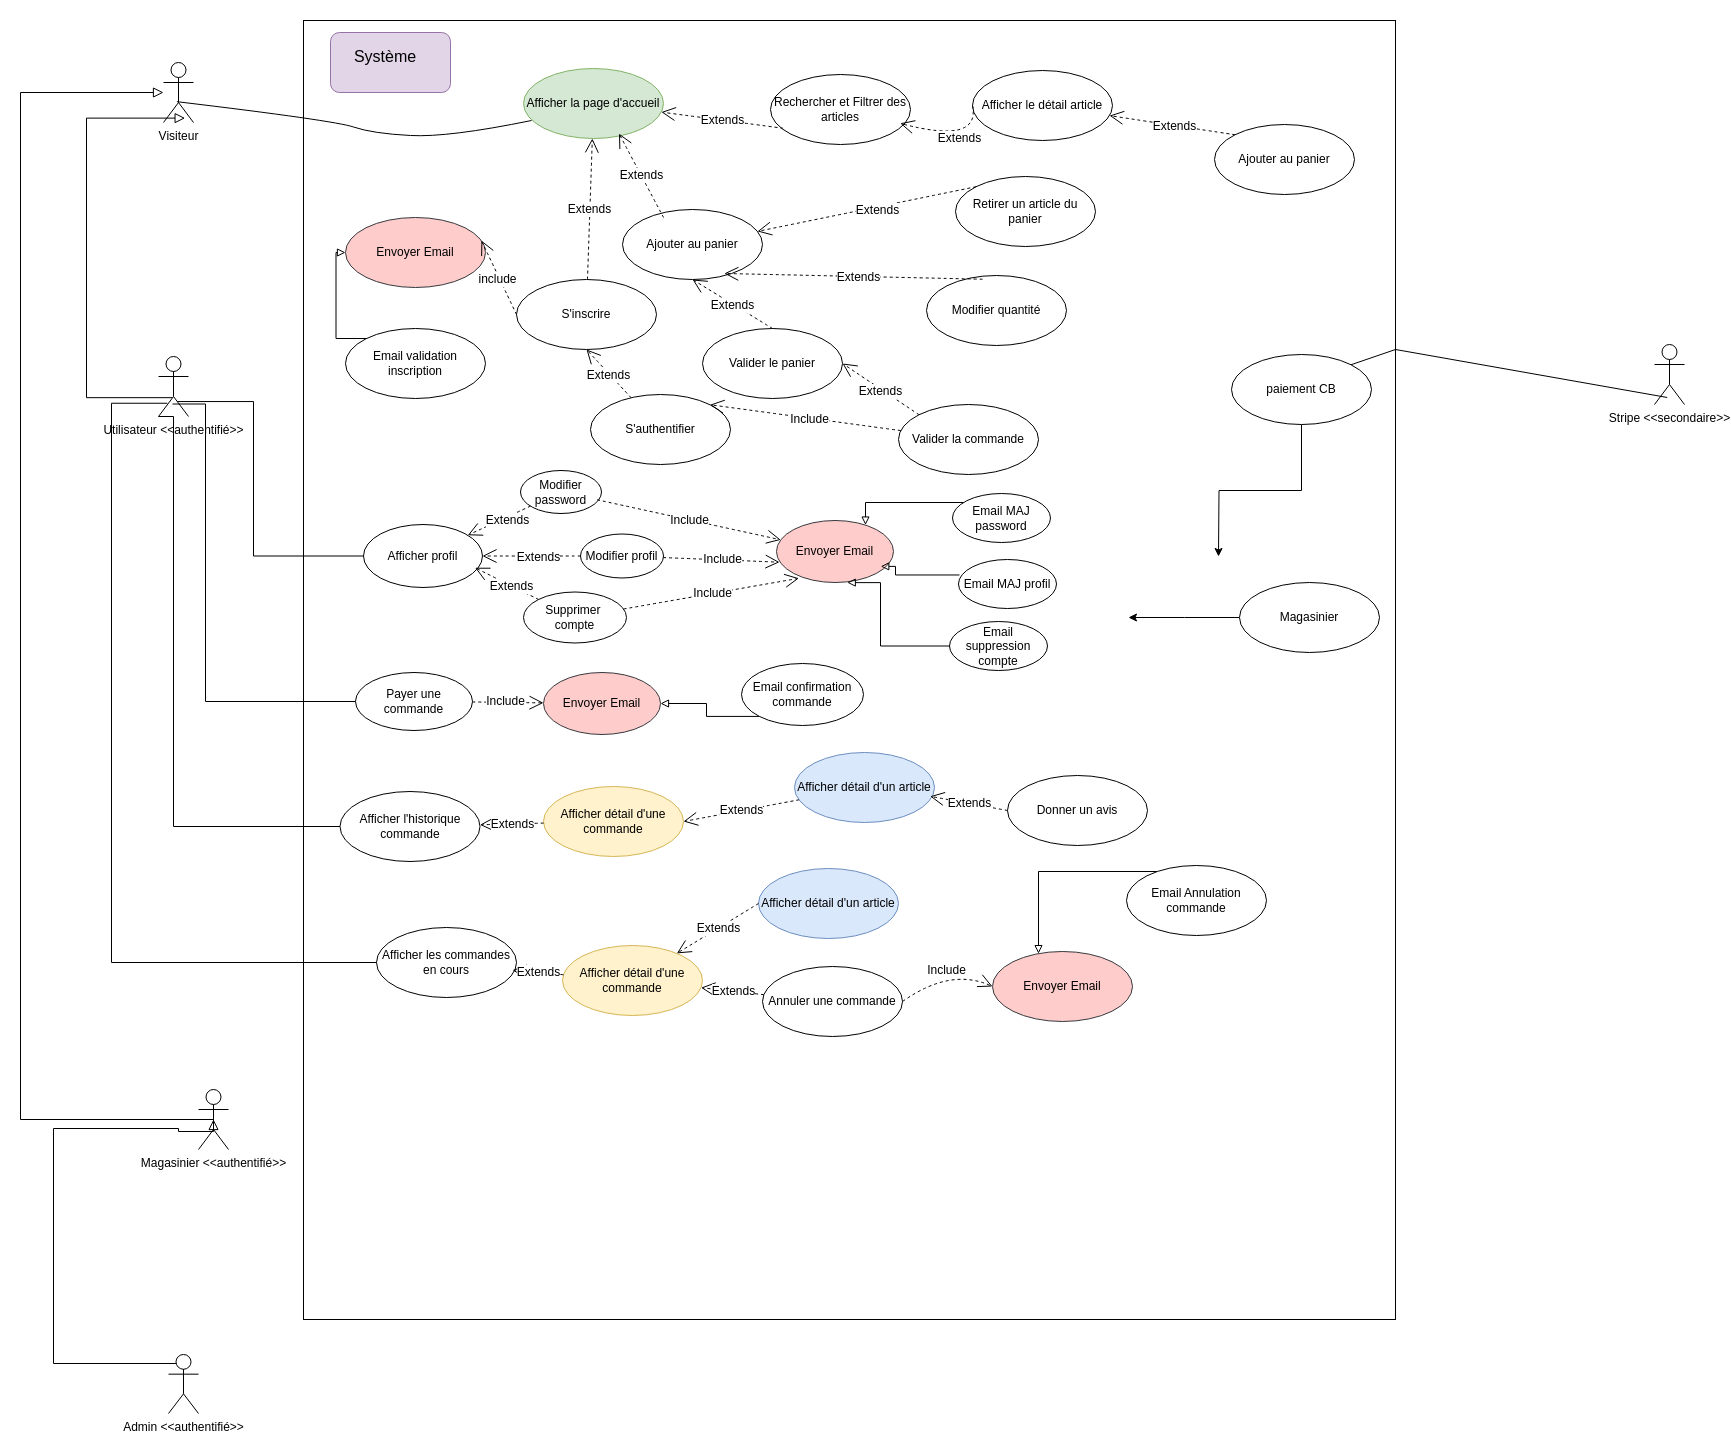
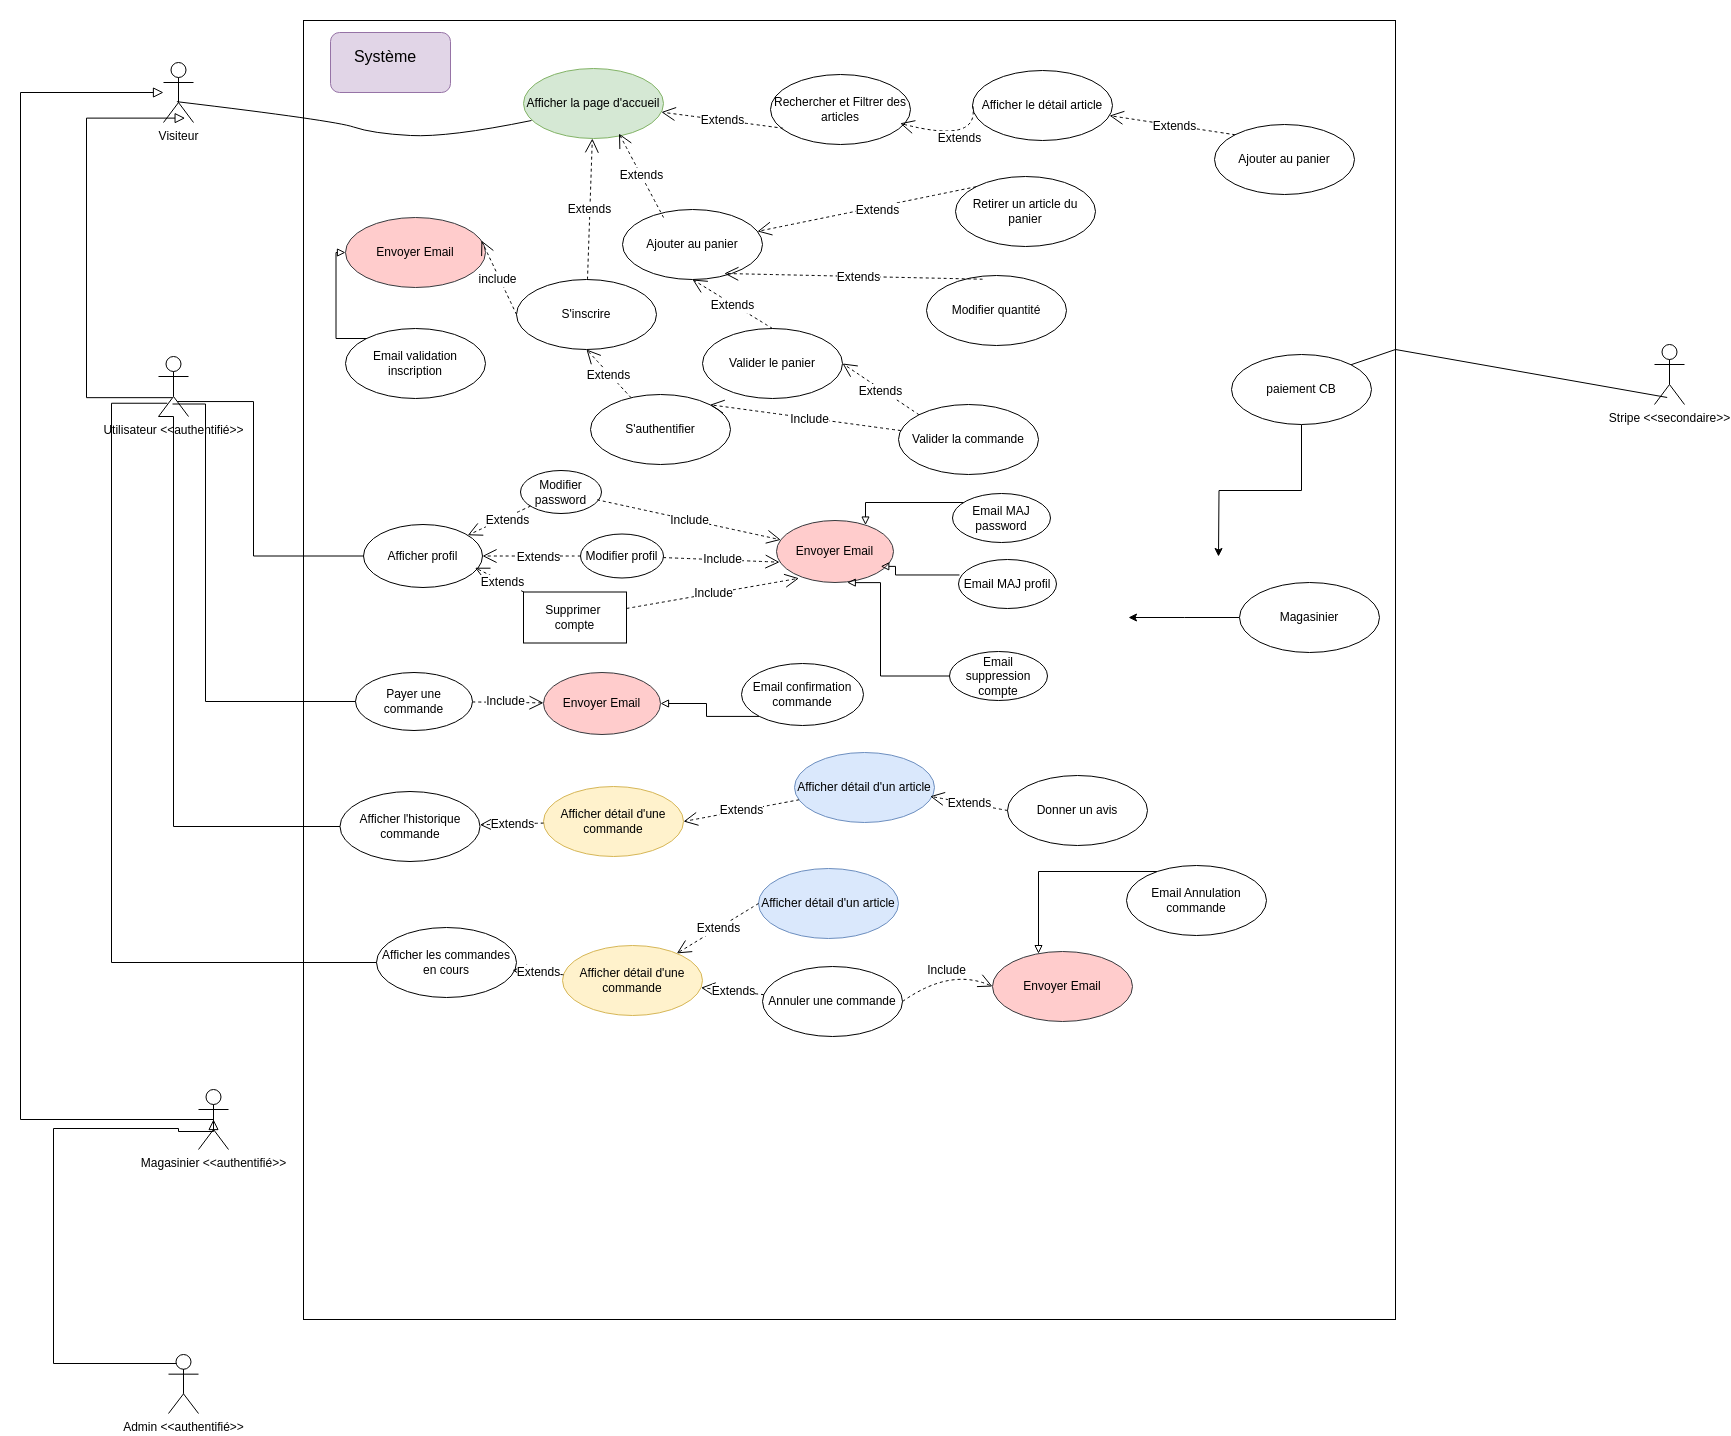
(575, 618) -> (575, 618)
(999, 646) -> (999, 676)
